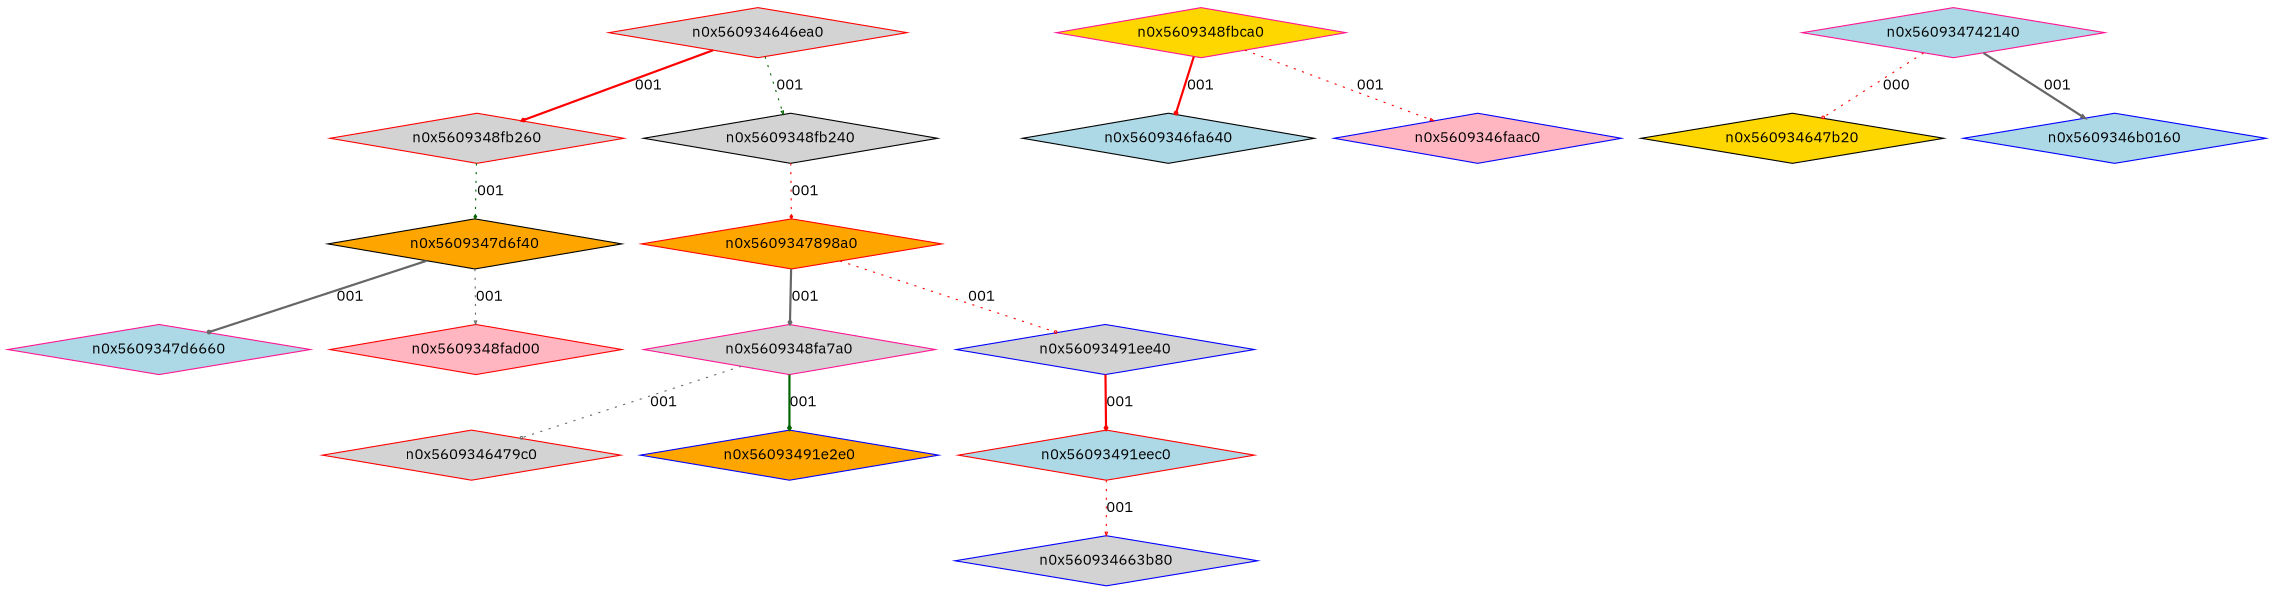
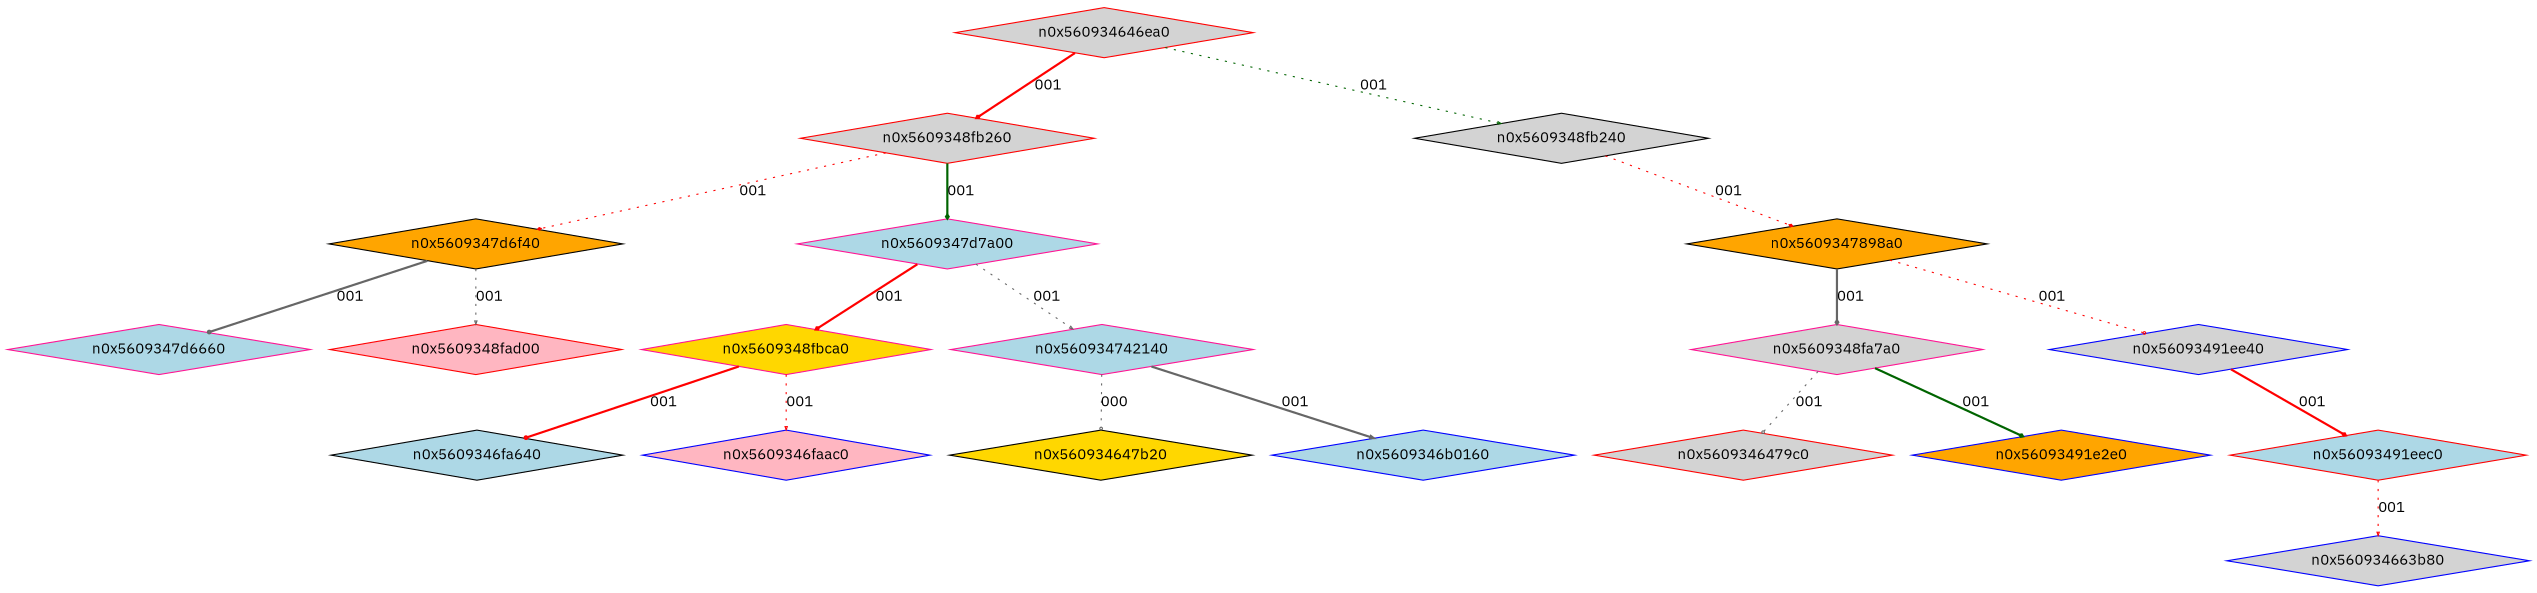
(1874, 85) -> (1101, 401)
(476, 189) -> (714, 191)
(792, 244) -> (1837, 244)
none -> (947, 244)
